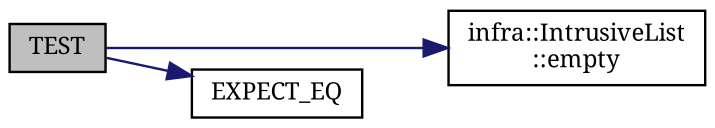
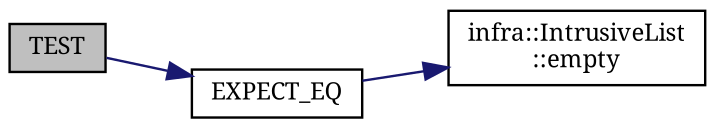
(265, 48) -> (393, 76)
